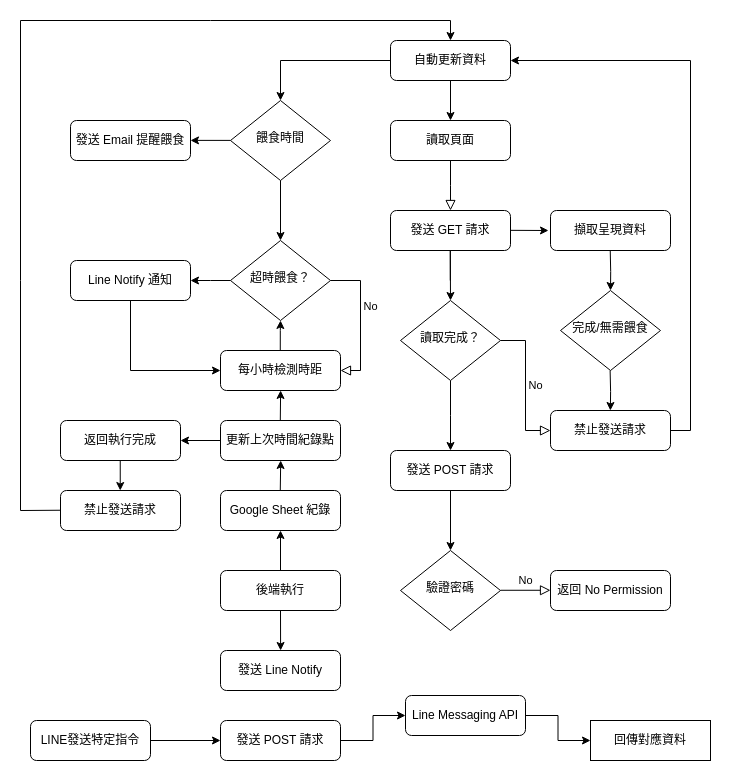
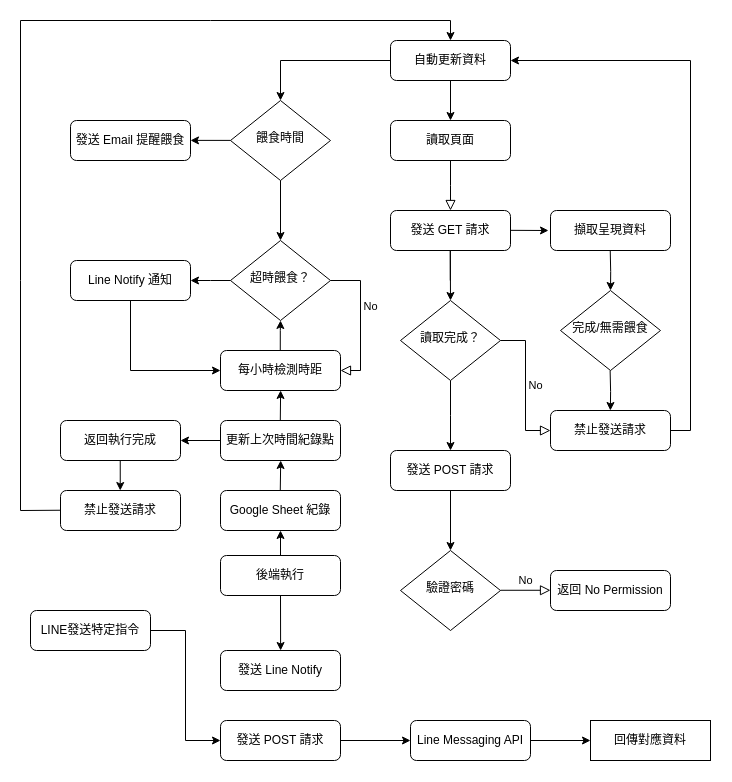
(281, 591) -> (281, 576)
(466, 716) -> (471, 741)
(91, 741) -> (91, 631)
